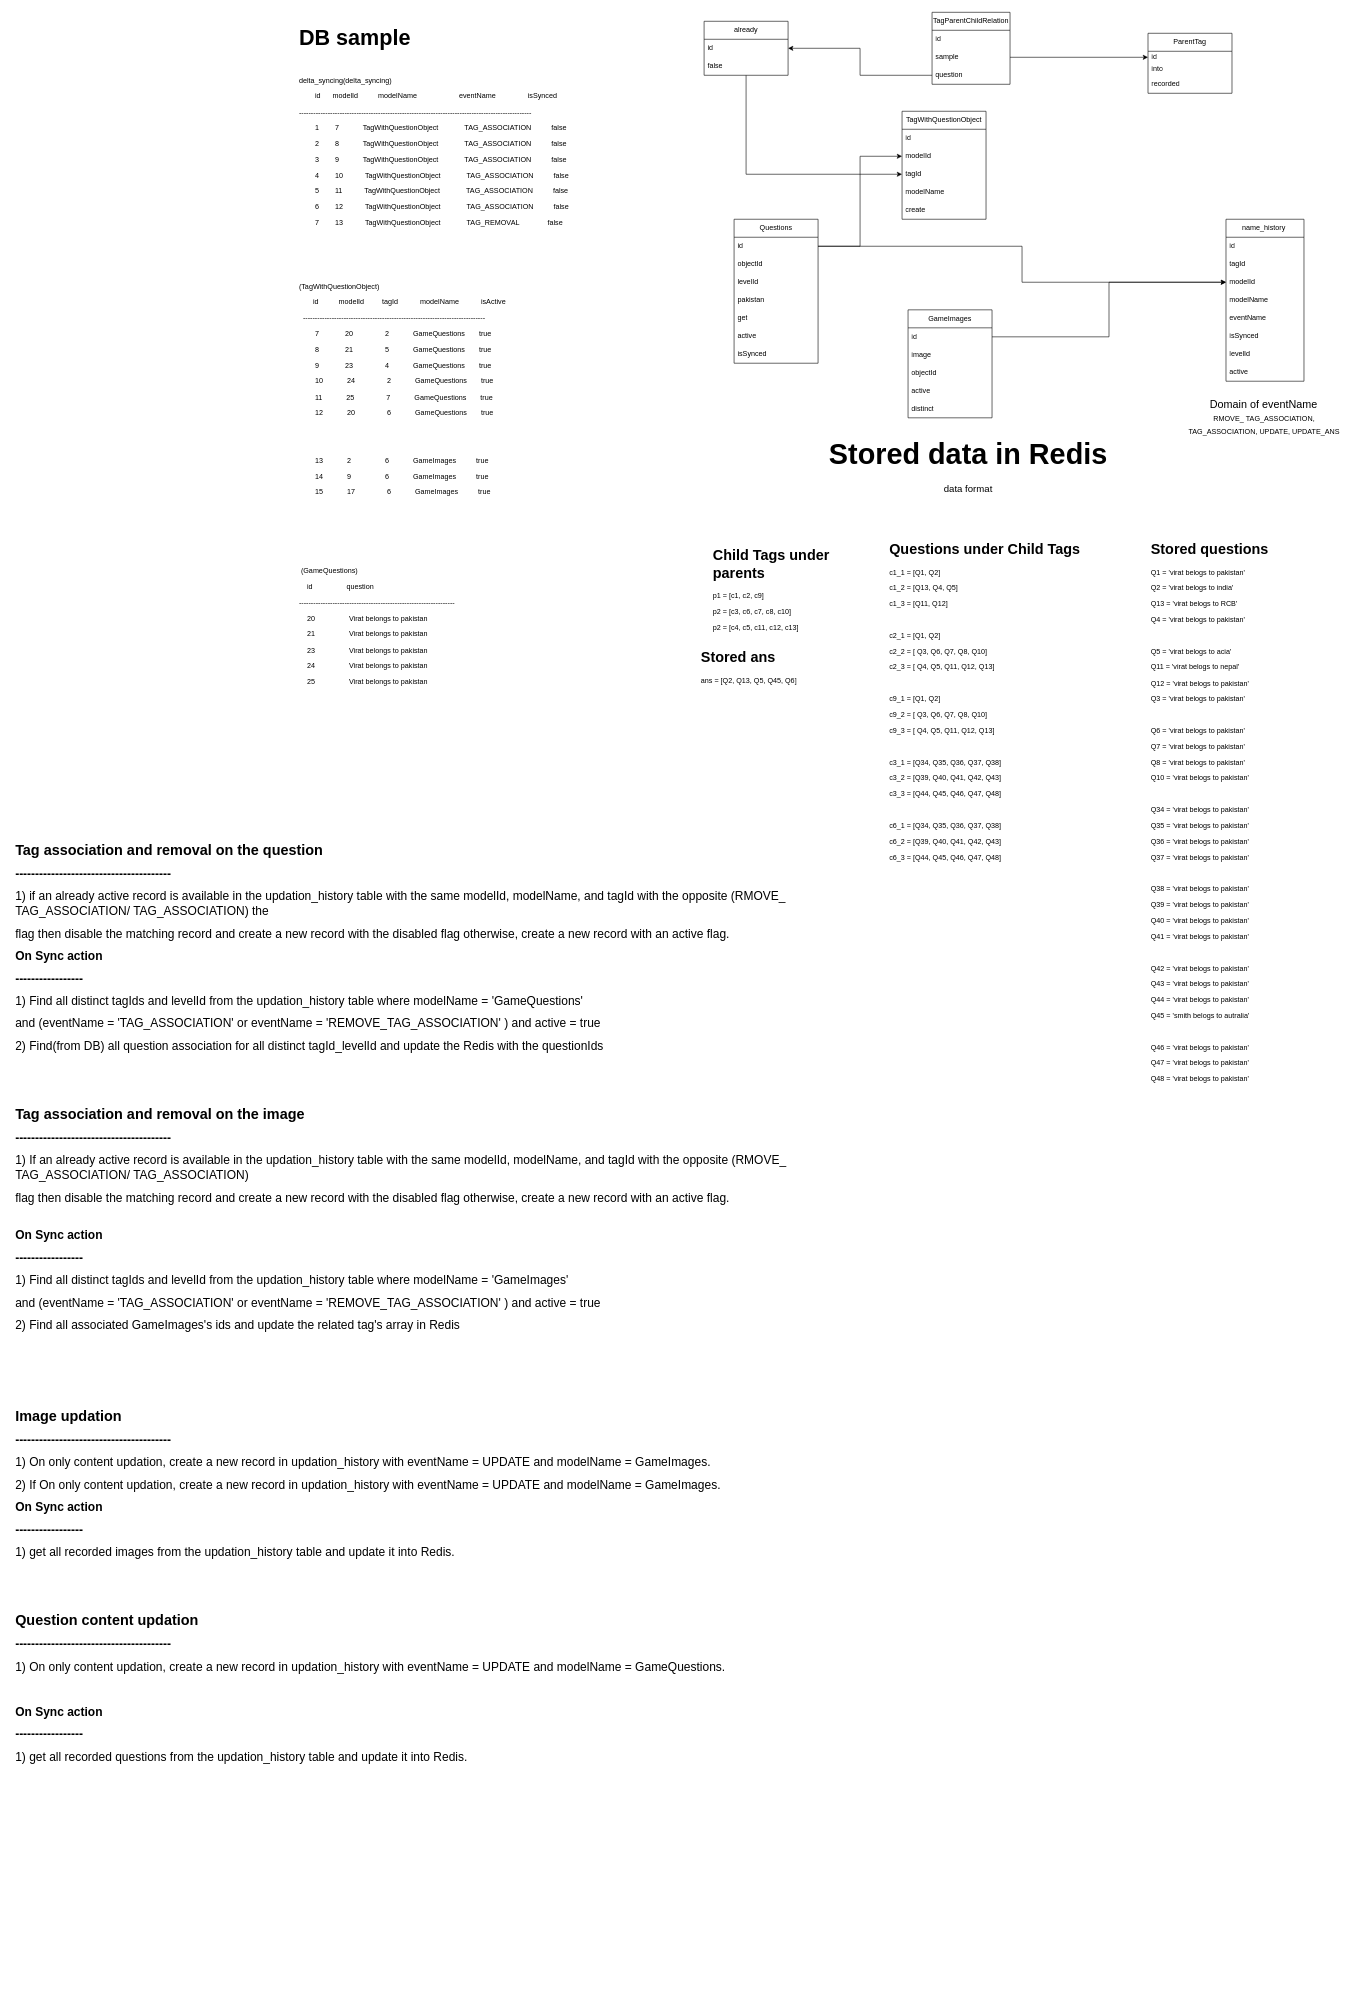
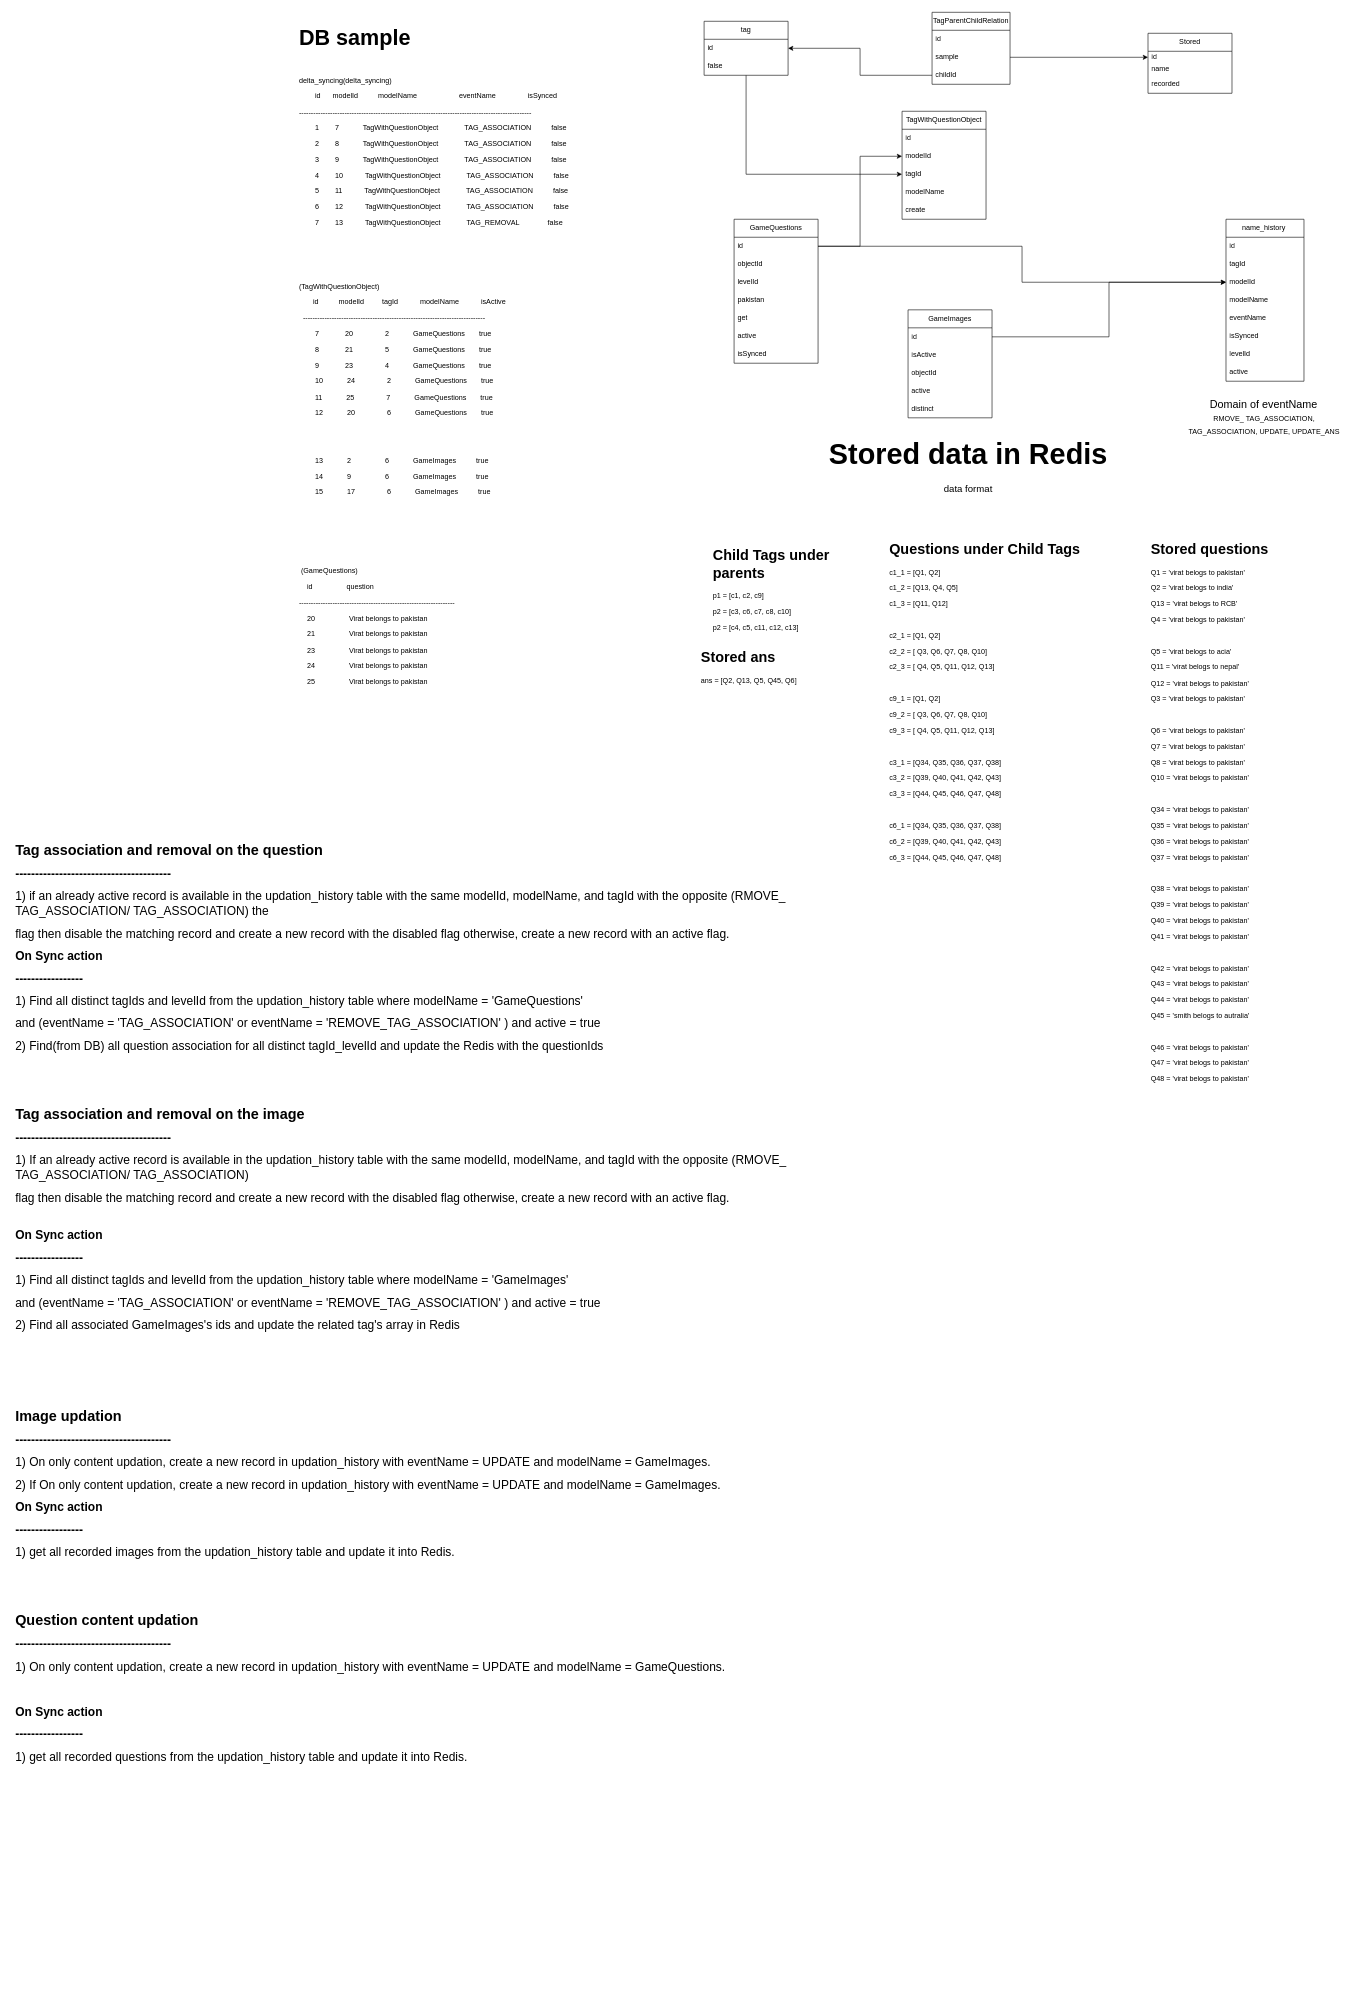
(746, 30) -> (746, 30)
(1190, 42) -> (1190, 42)
(1159, 69) -> (1160, 69)
(951, 75) -> (948, 75)
(776, 228) -> (776, 228)
(921, 355) -> (926, 355)
